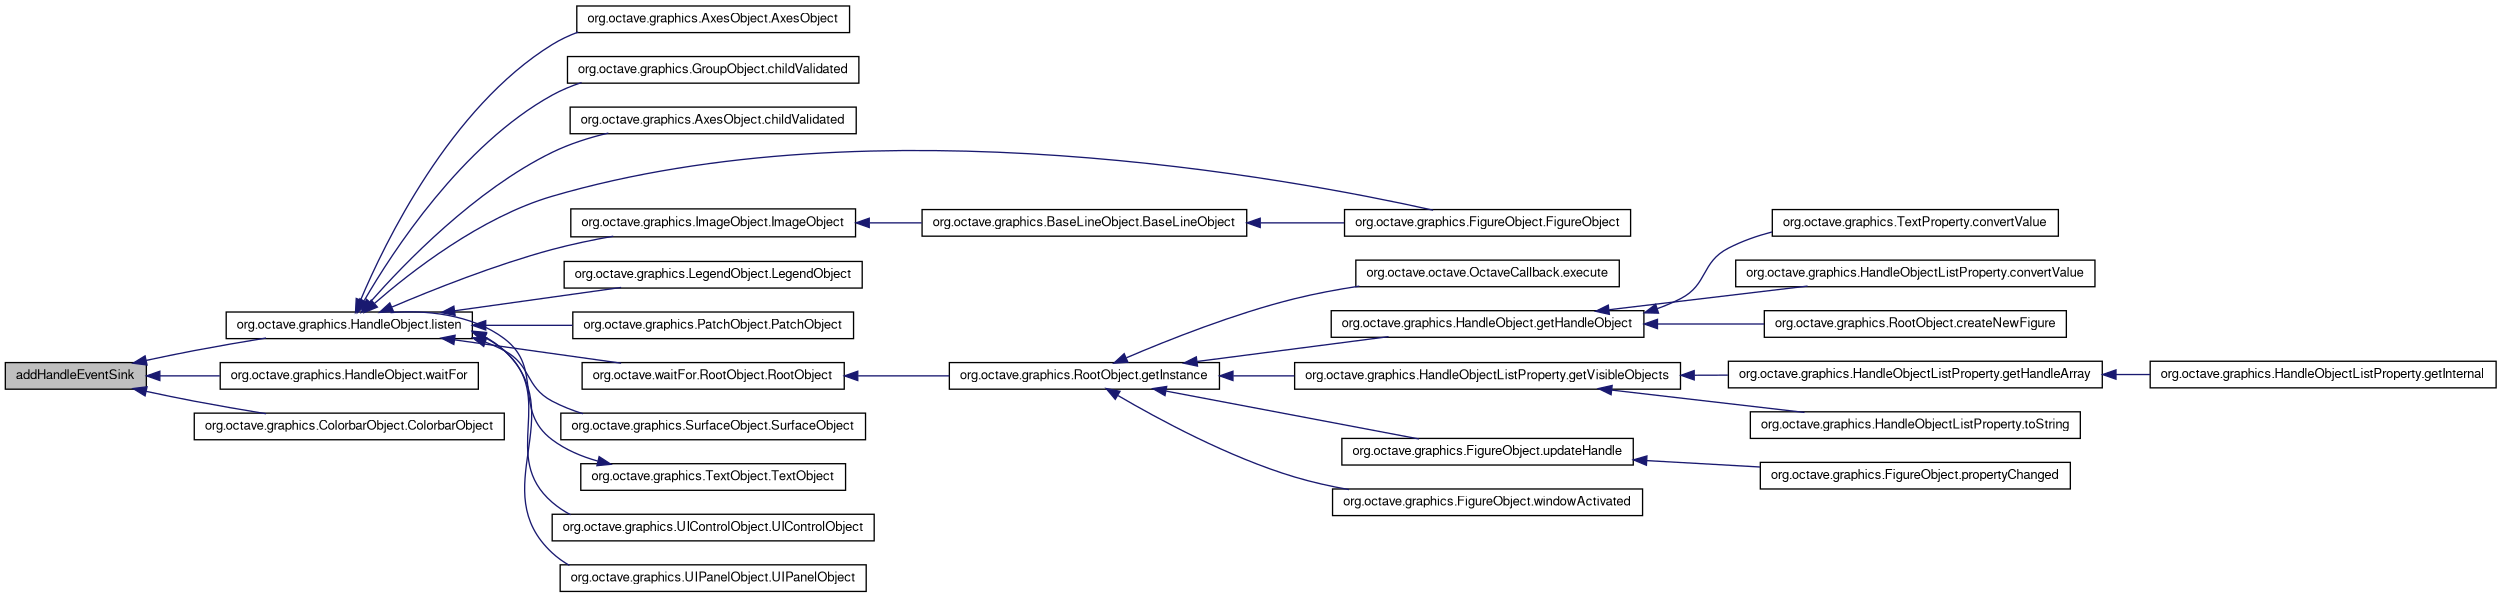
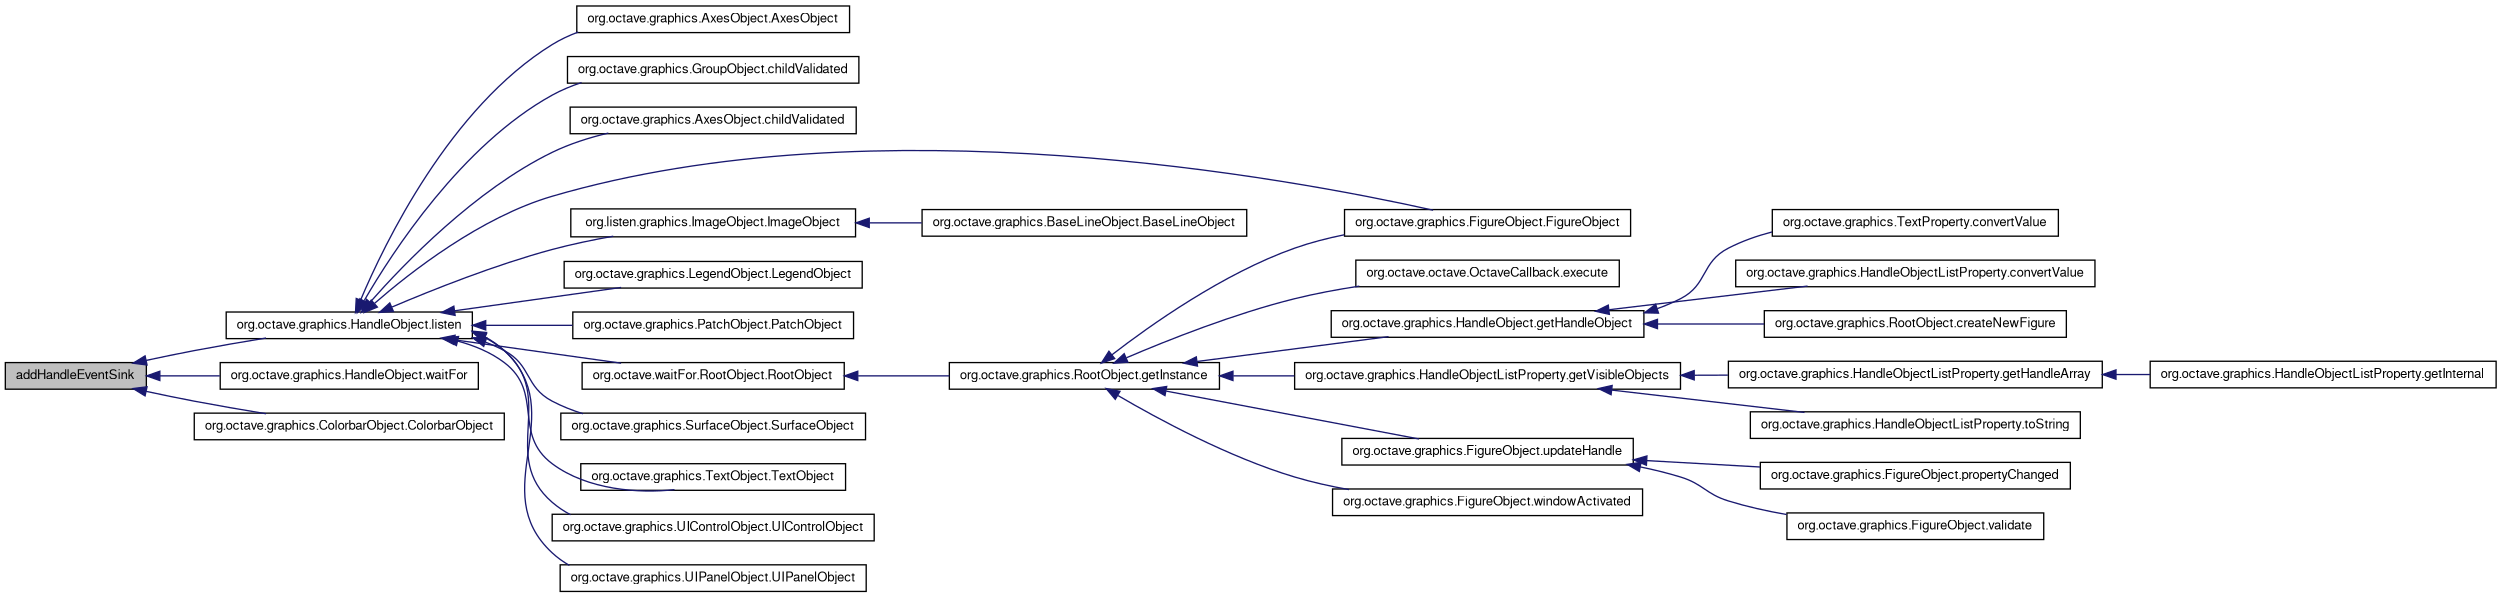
(713, 223) -> (713, 223)
(1302, 223) -> (1222, 282)
(500, 336) -> (539, 449)
none -> (1915, 526)
